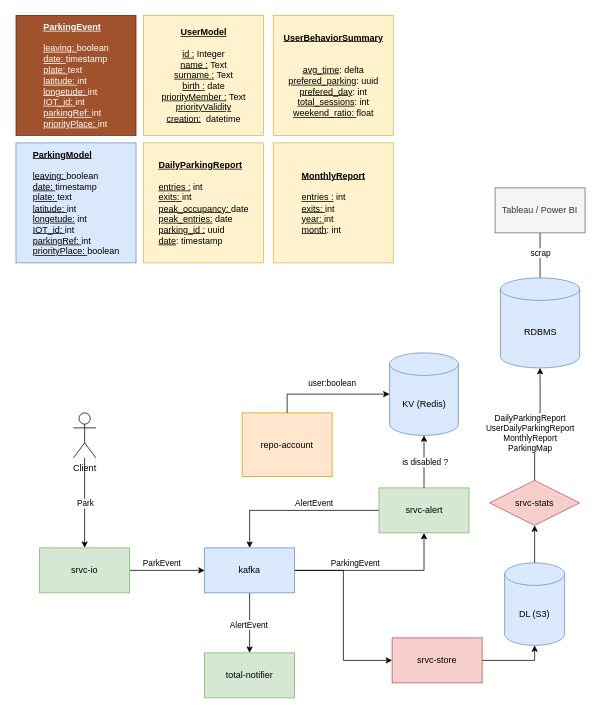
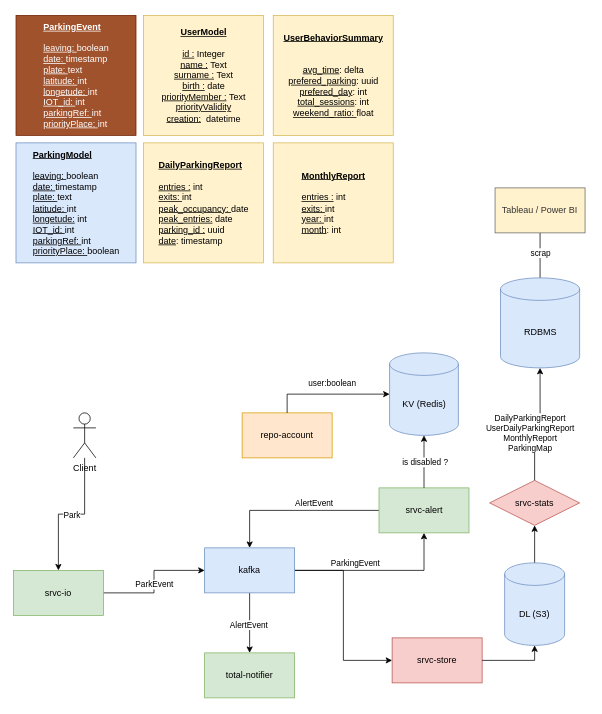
(540, 210) -> (540, 210)
(287, 445) -> (287, 435)
(84, 570) -> (58, 593)
